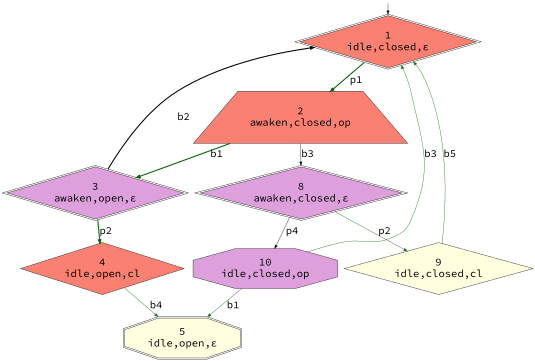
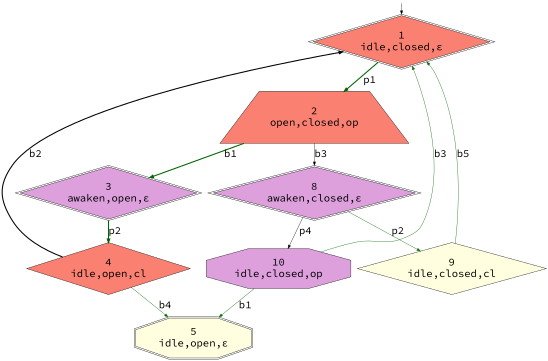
(193, 82) -> (110, 110)
(300, 117) -> (314, 117)
